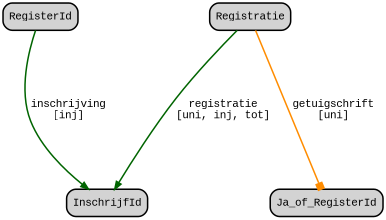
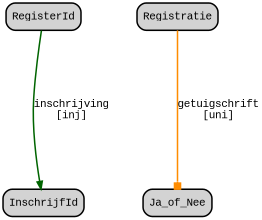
(173, 102) -> none
(327, 203) -> (178, 203)
